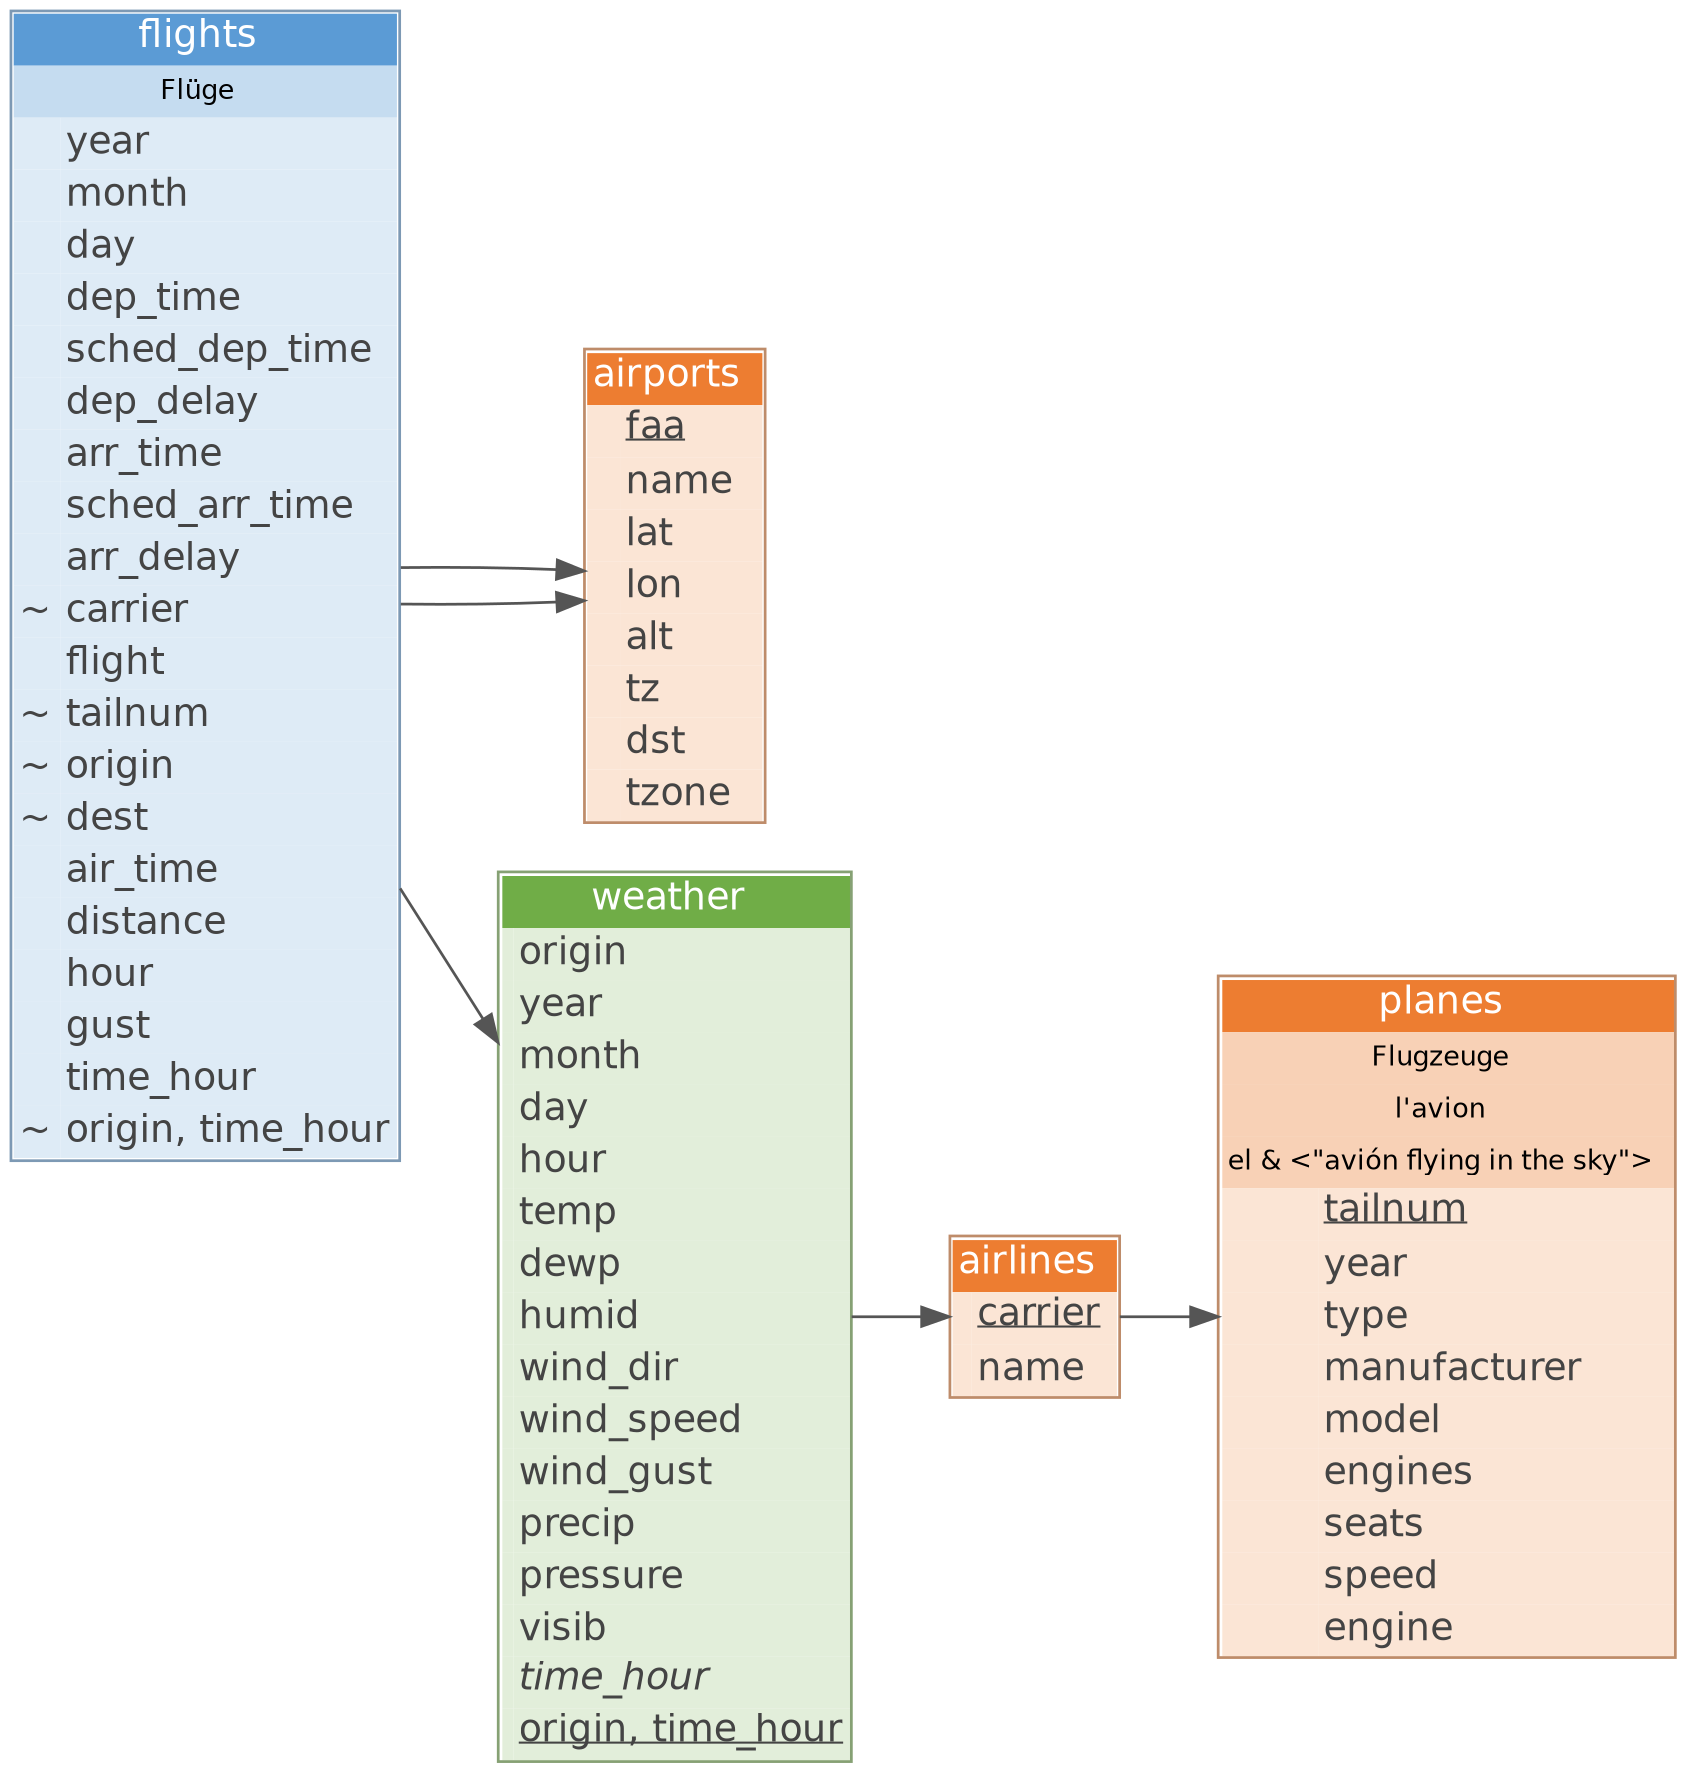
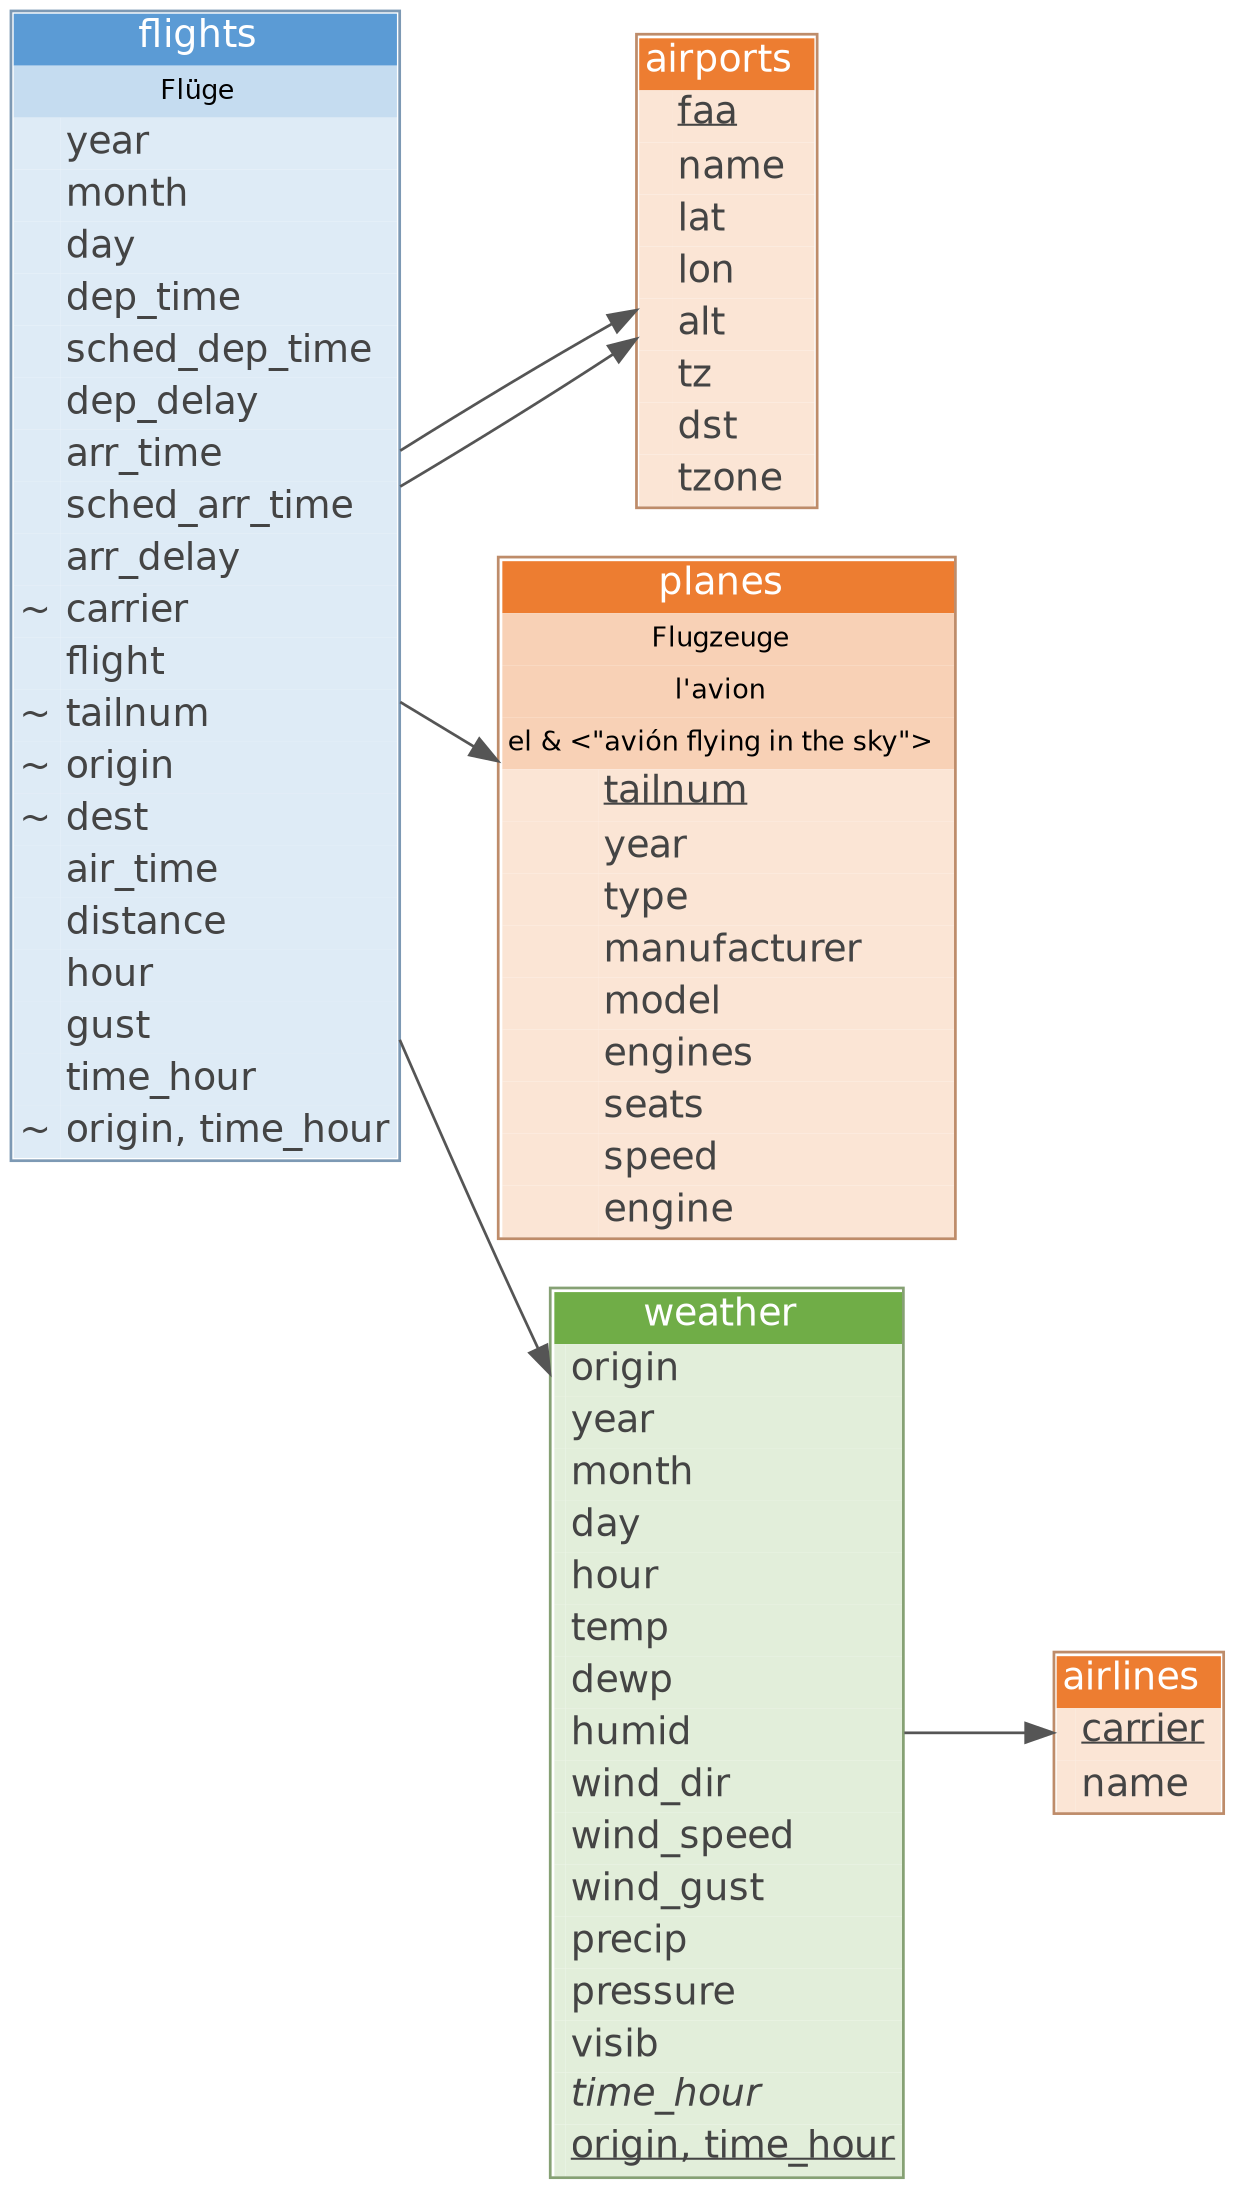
(1155, 1317) -> (437, 724)
